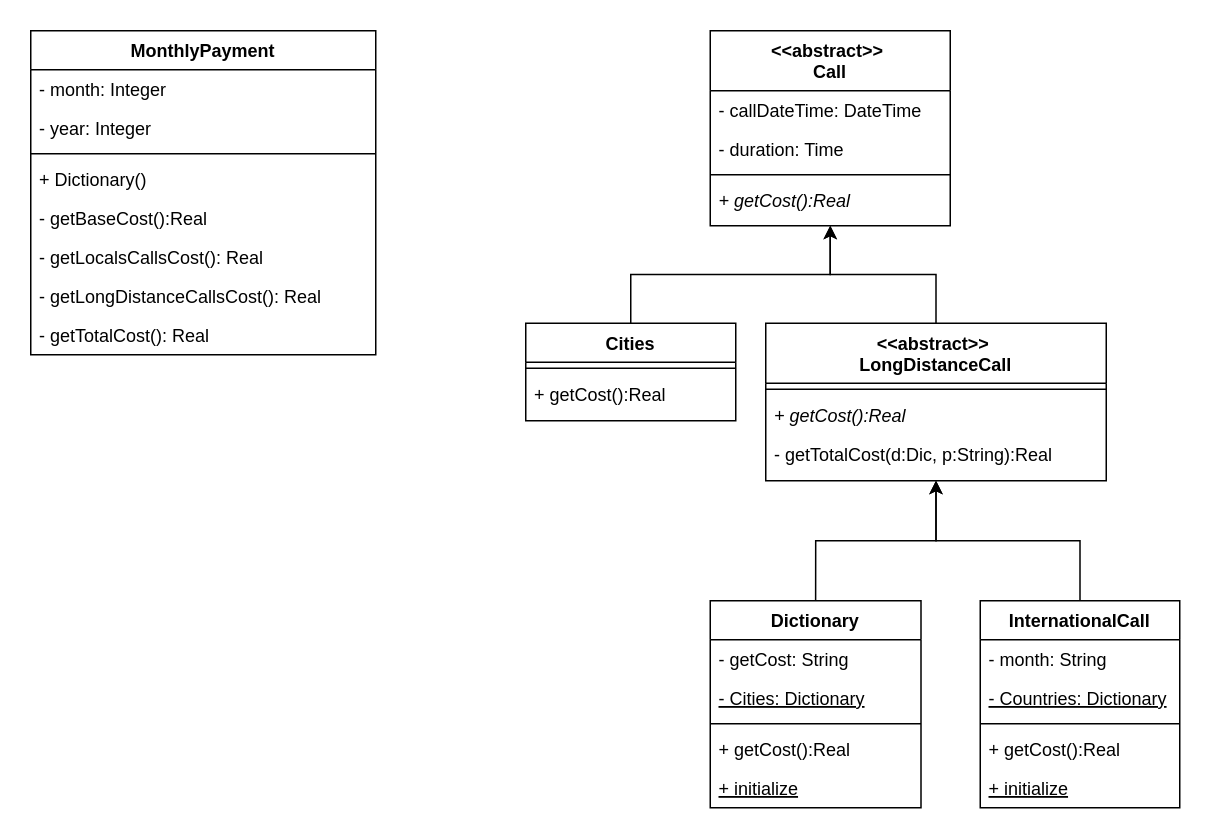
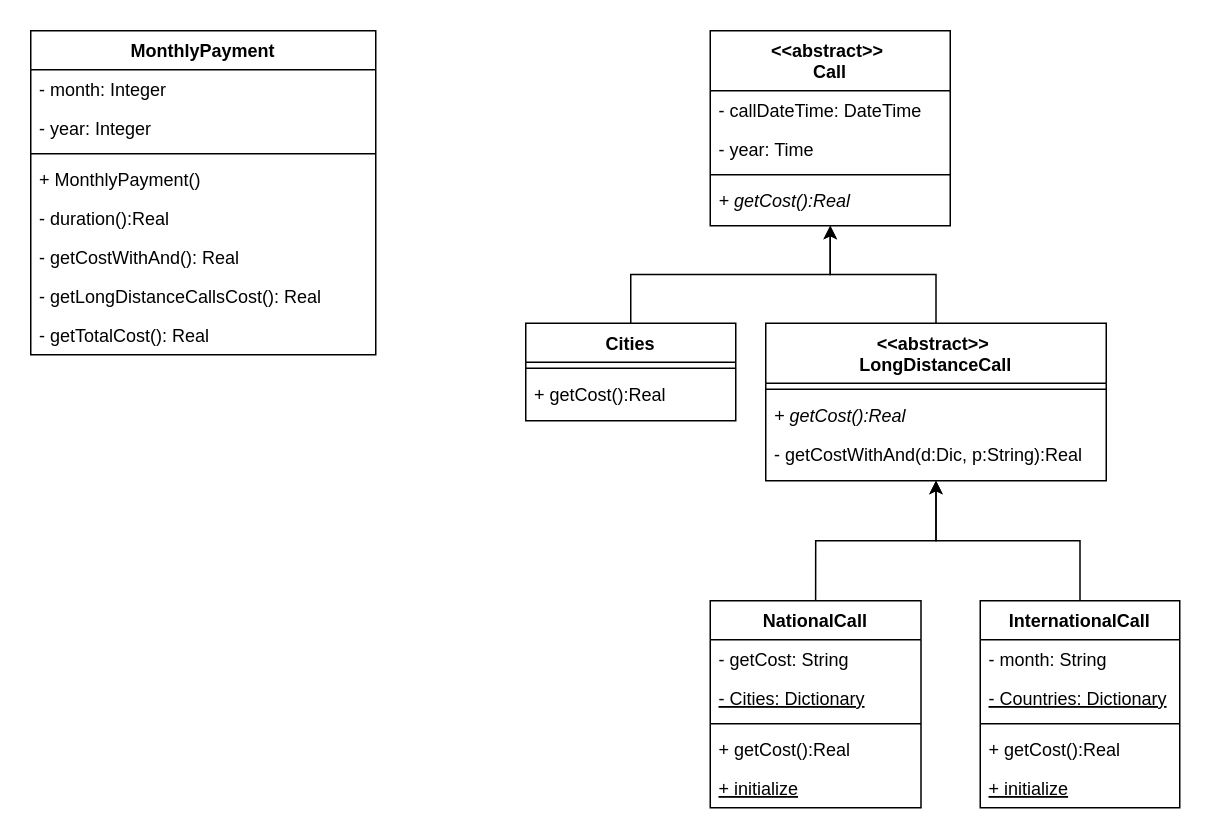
(787, 150) -> (770, 150)
(105, 180) -> (127, 180)
(133, 219) -> (115, 219)
(164, 258) -> (148, 258)
(932, 455) -> (942, 455)
(815, 621) -> (815, 621)
